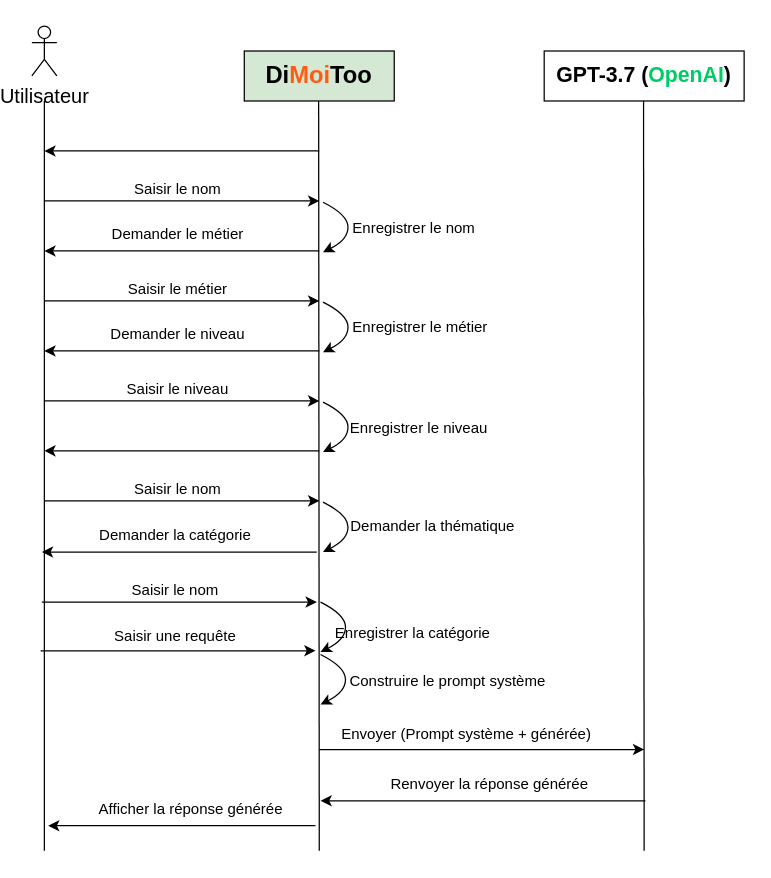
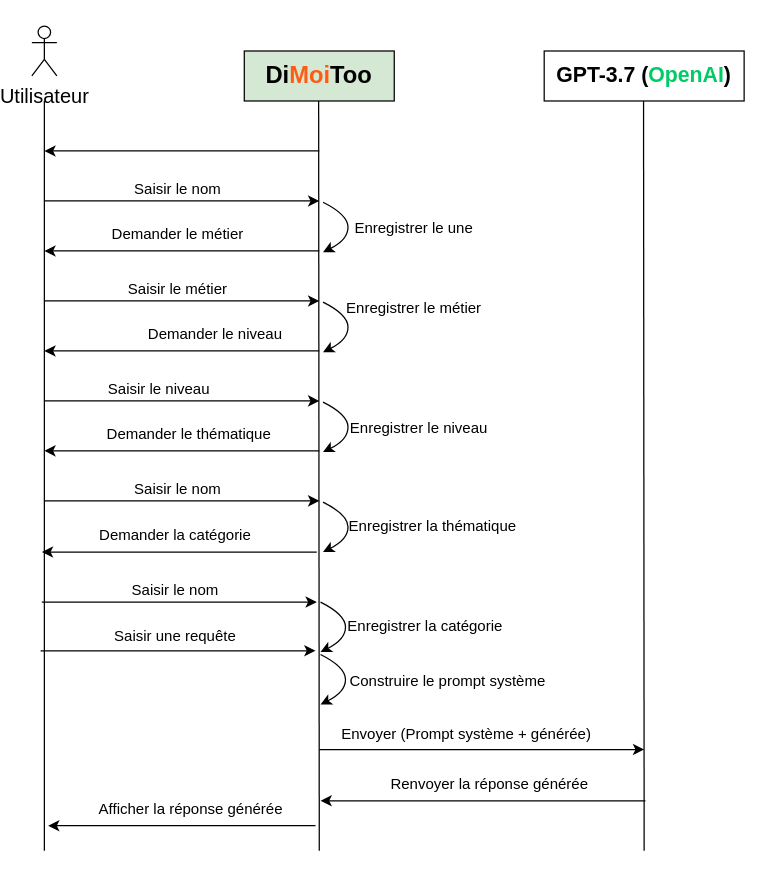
(414, 228) -> (414, 228)
(421, 327) -> (414, 308)
(178, 334) -> (216, 334)
(178, 389) -> (159, 389)
none -> (189, 434)
(433, 527) -> (433, 527)
(413, 633) -> (426, 627)
